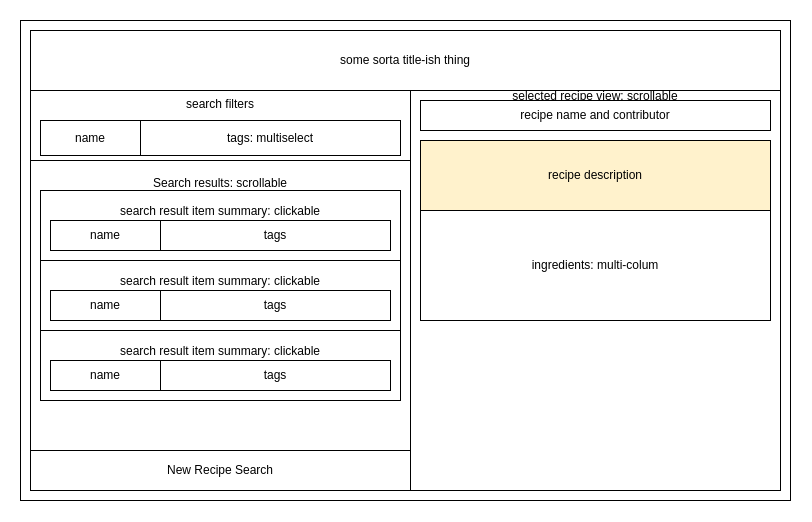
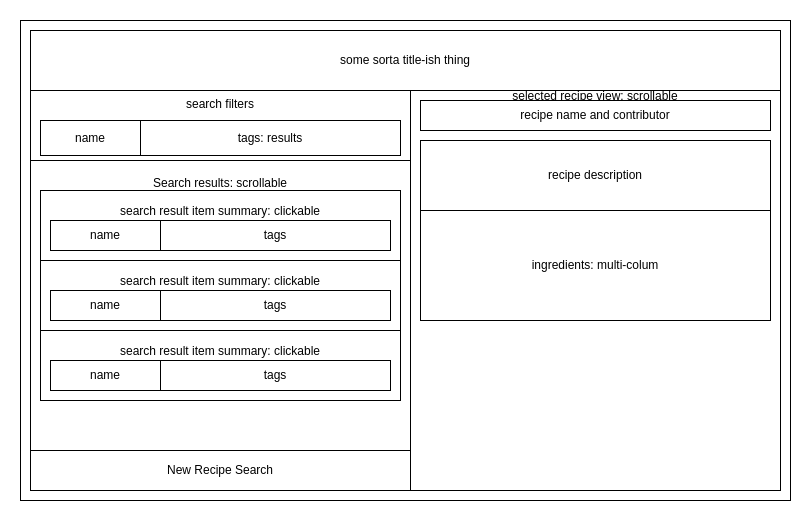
(271, 139) -> (271, 139)
(596, 176) -> (596, 176)
